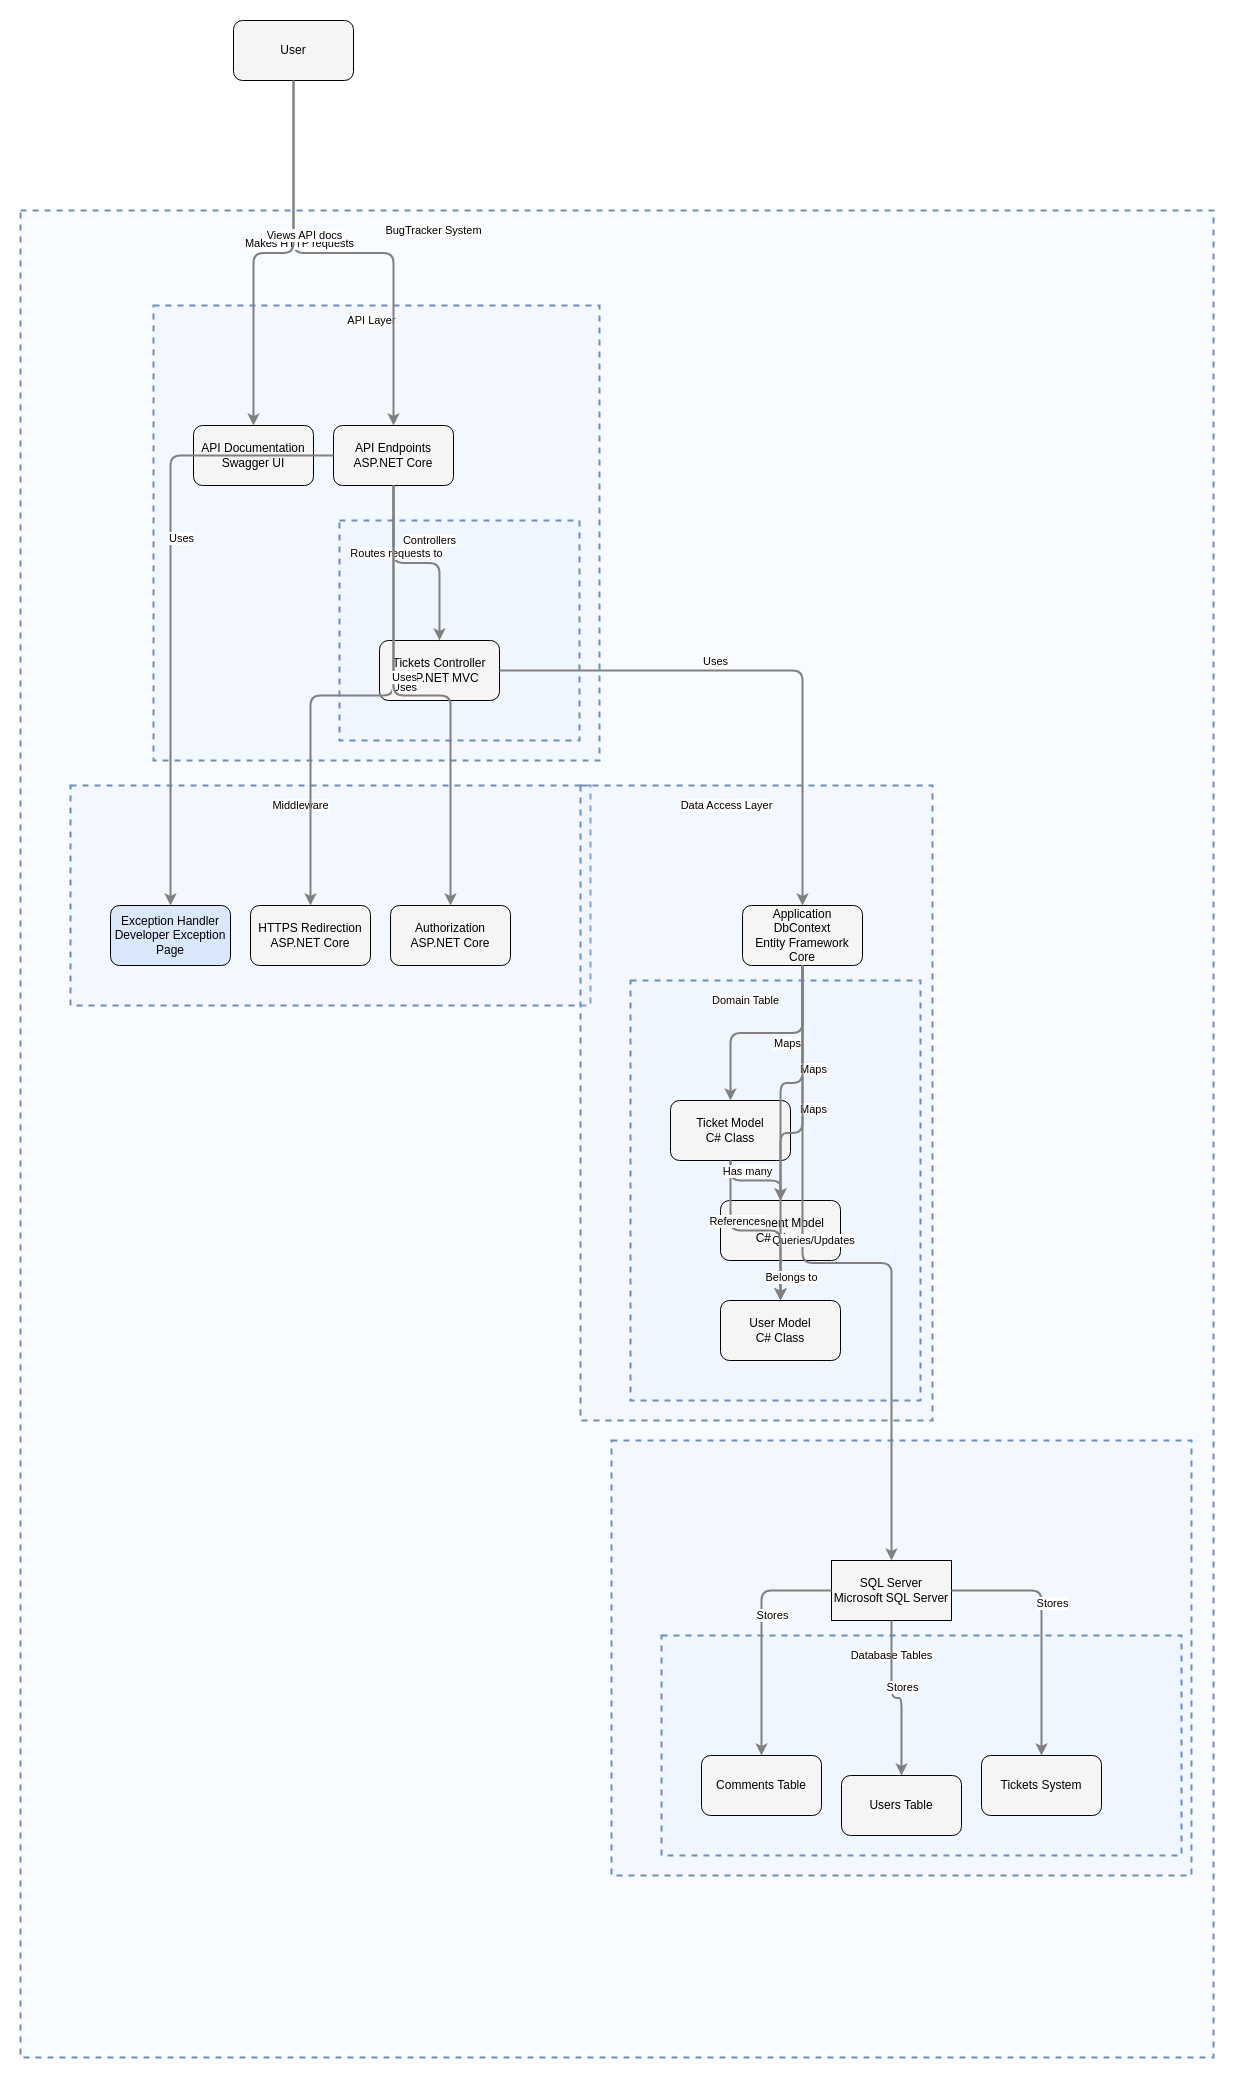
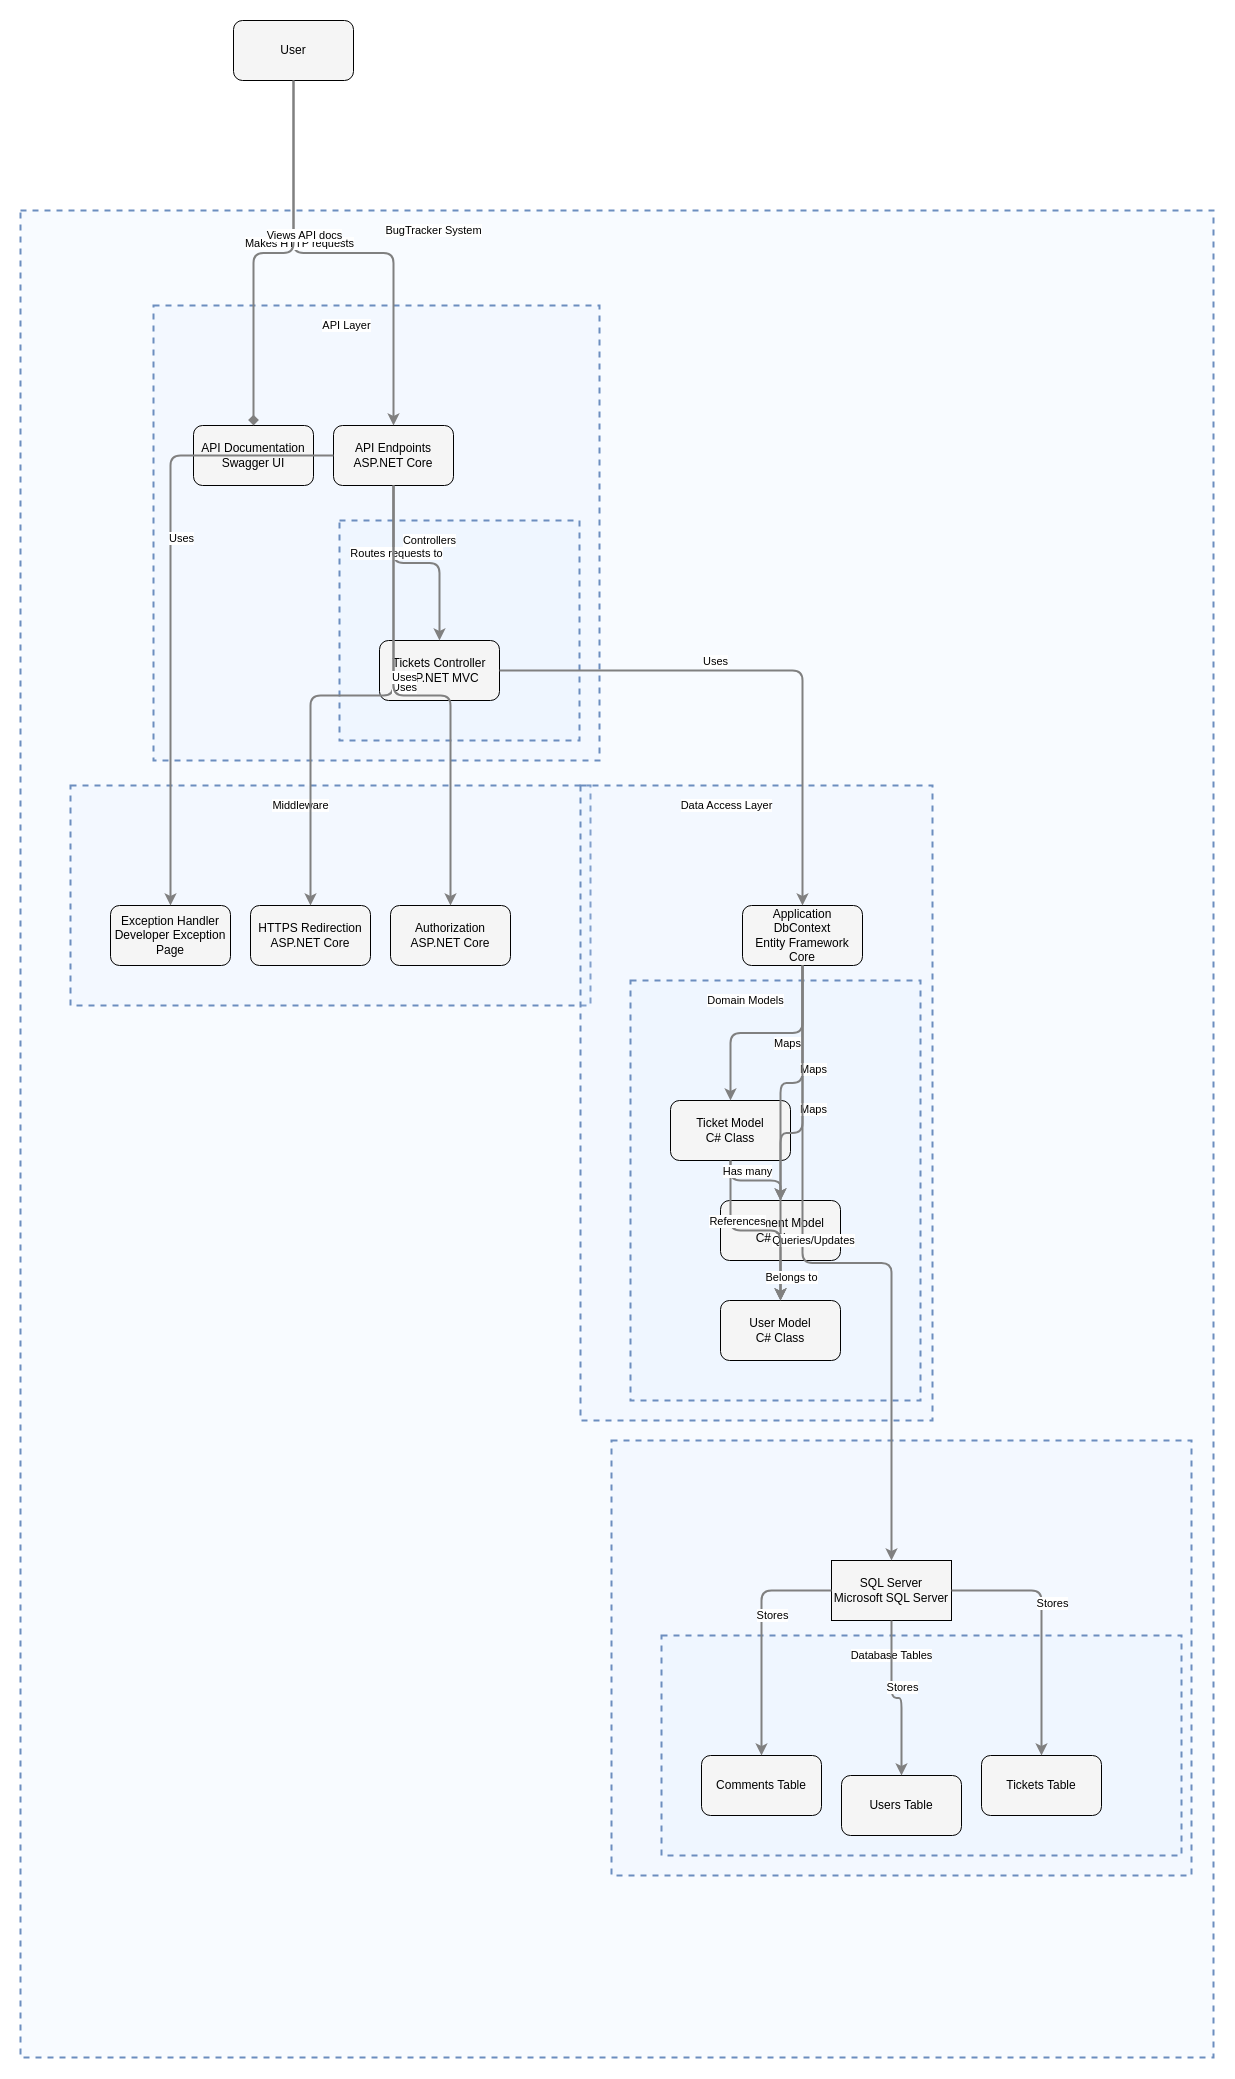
(372, 321) -> (347, 326)
(254, 415) -> (254, 414)
(171, 936) -> (171, 936)
(746, 1001) -> (746, 1001)
(1042, 1786) -> (1042, 1786)
